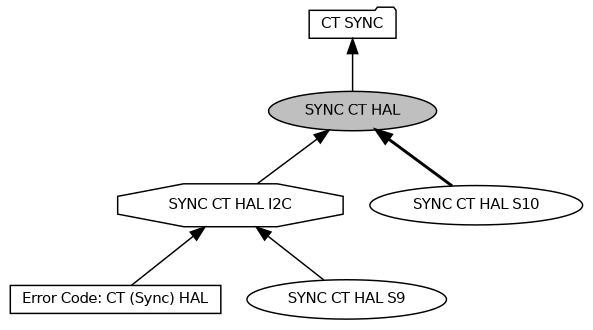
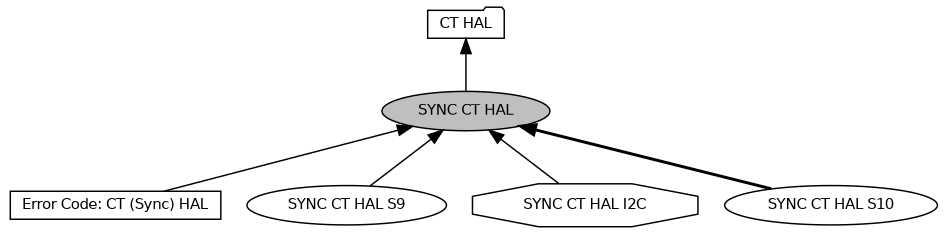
(353, 24) -> (466, 24)
(296, 258) -> (400, 163)
(162, 261) -> (281, 161)
